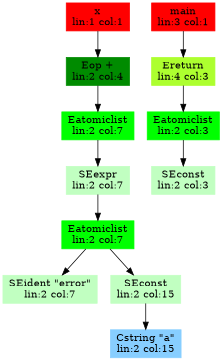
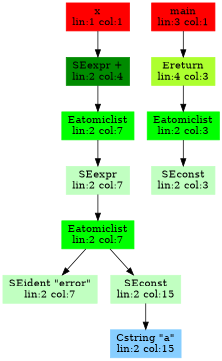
(98, 71) -> (98, 71)
